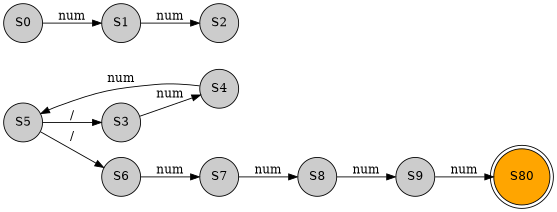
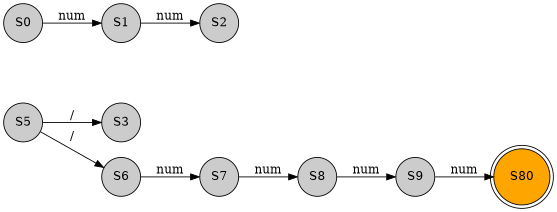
(219, 89) -> none
